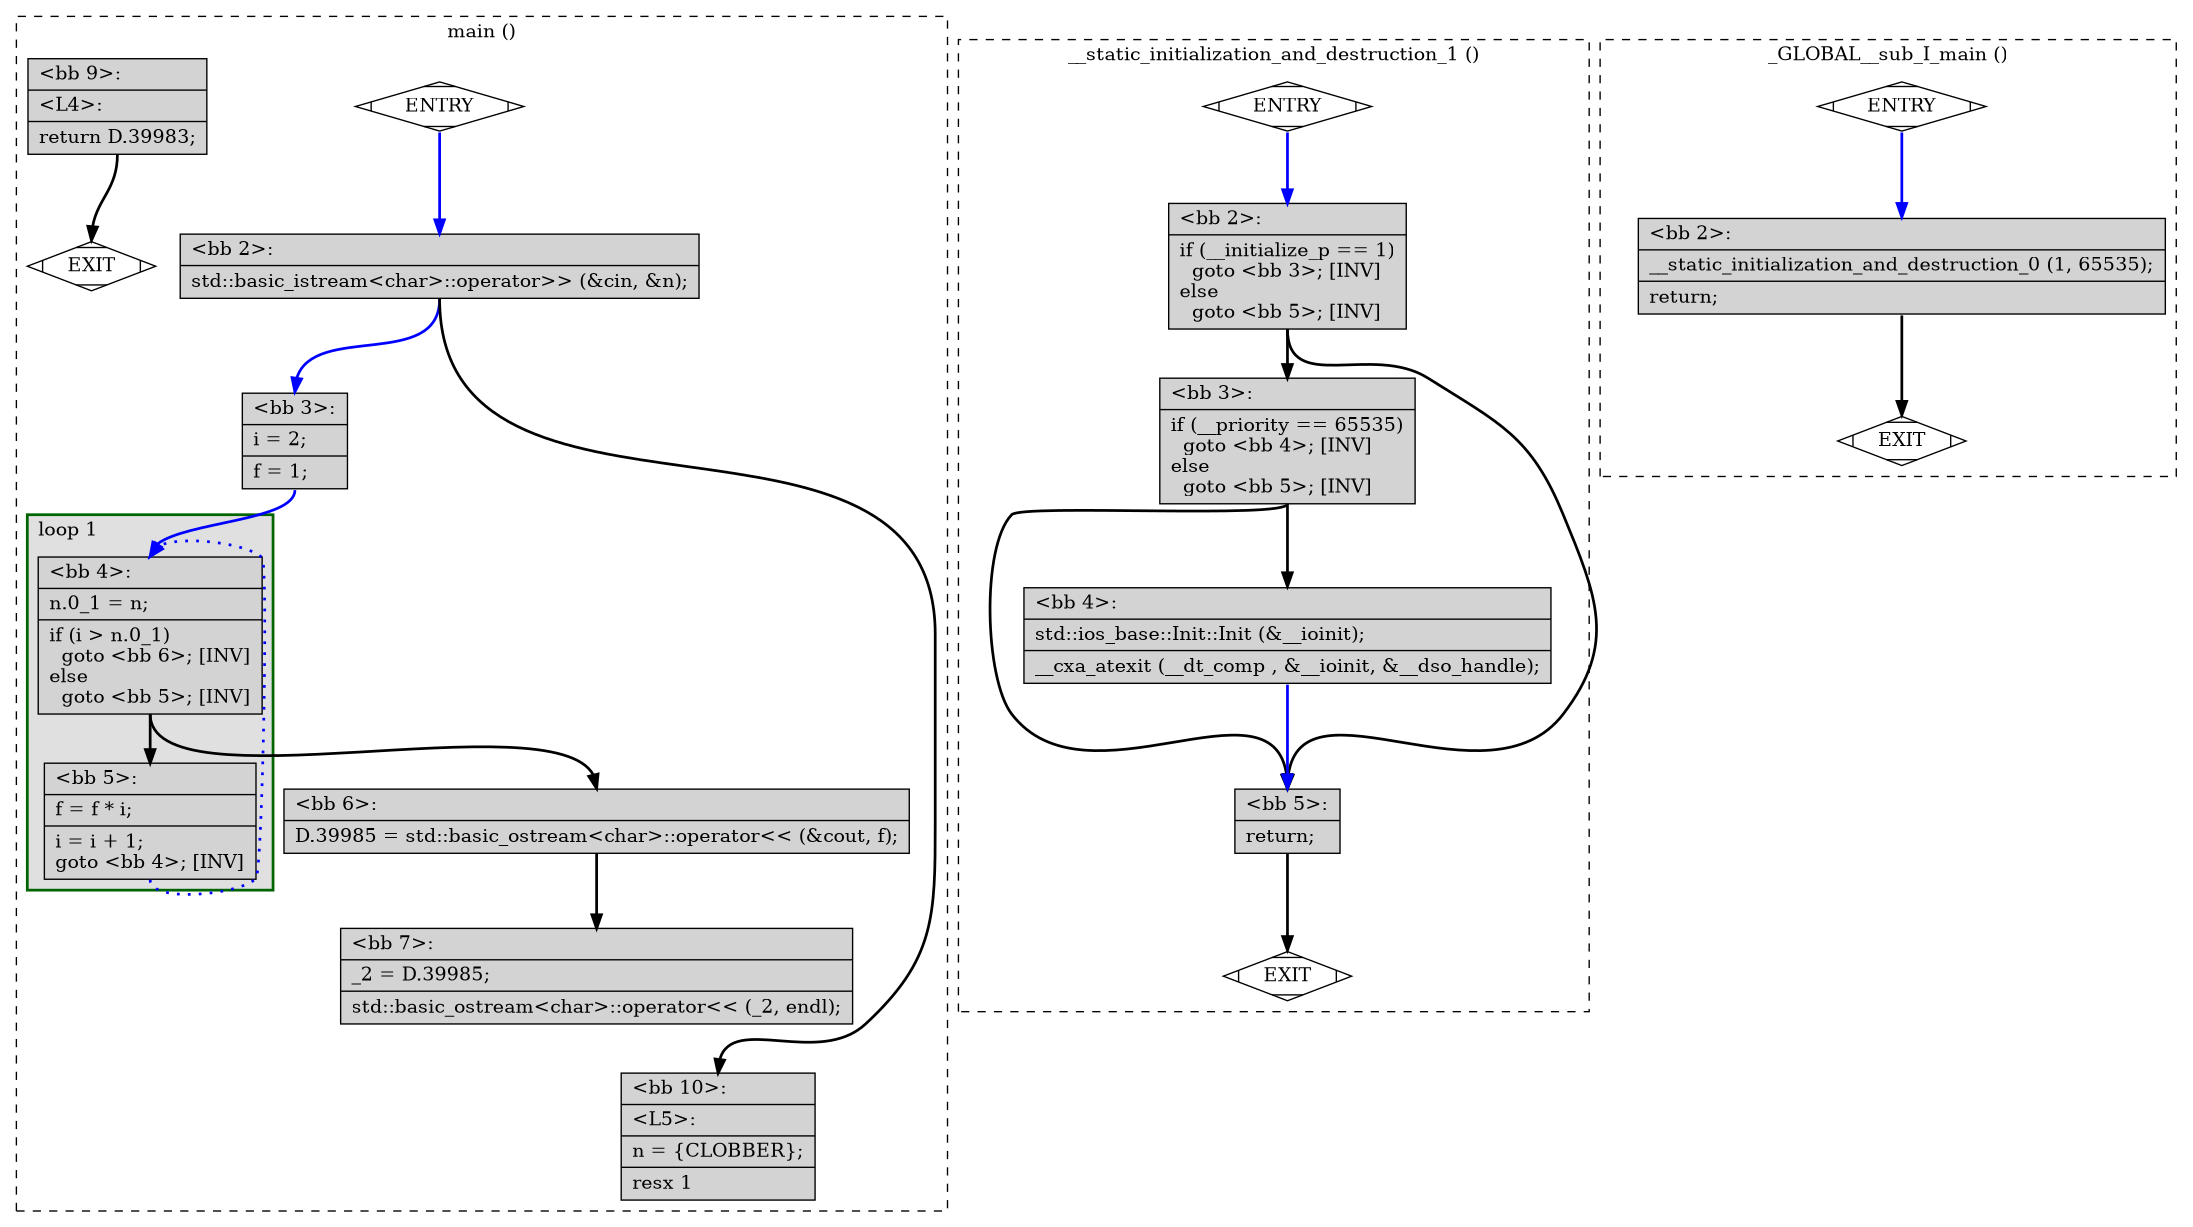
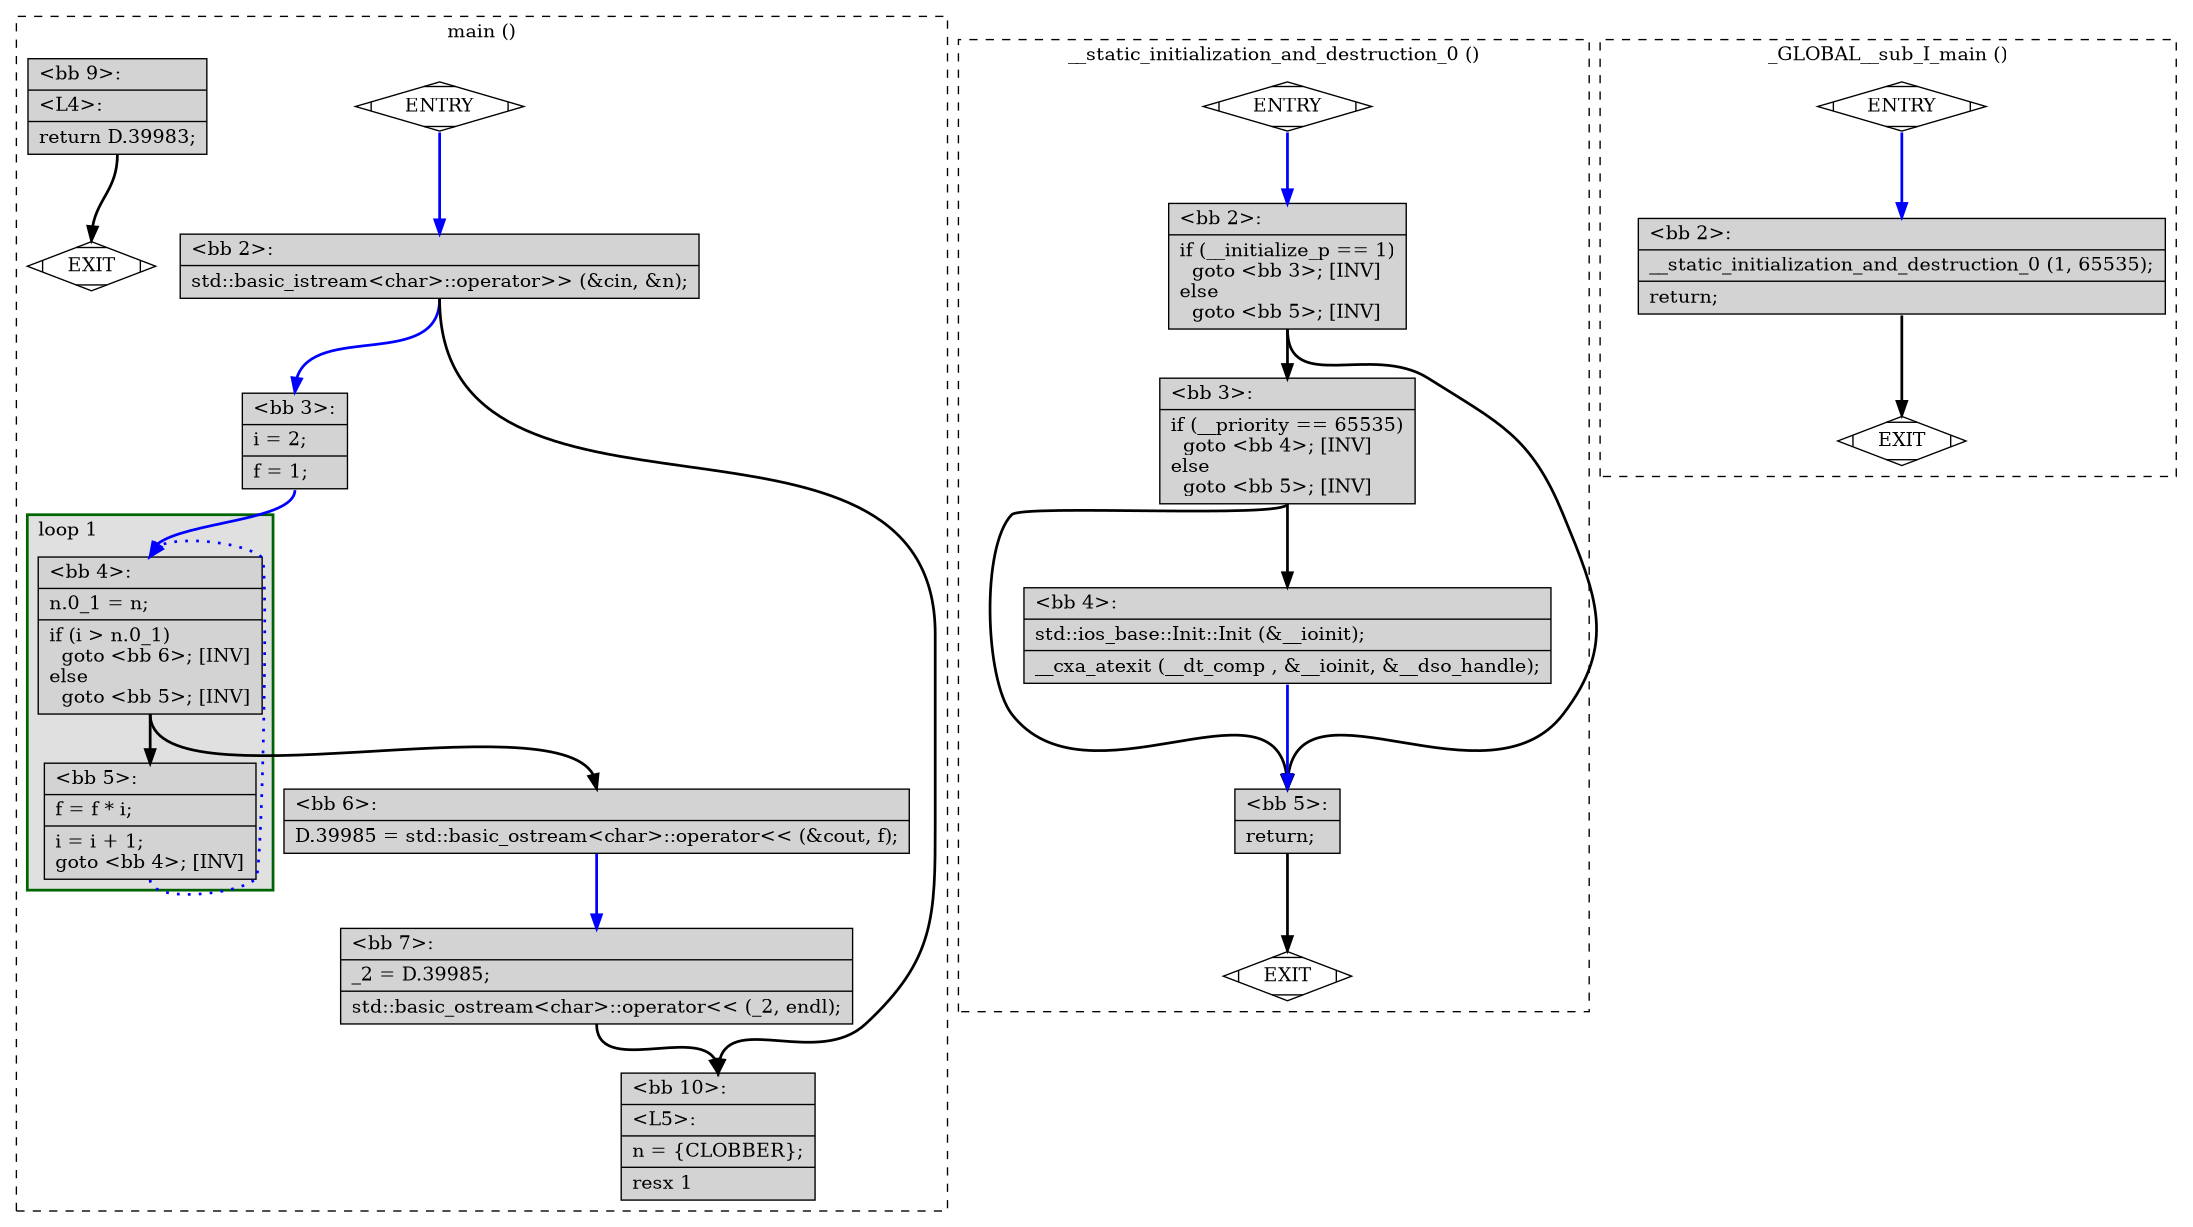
(1274, 55) -> (1274, 55)
(597, 884) -> (597, 884)
none -> (650, 1049)
